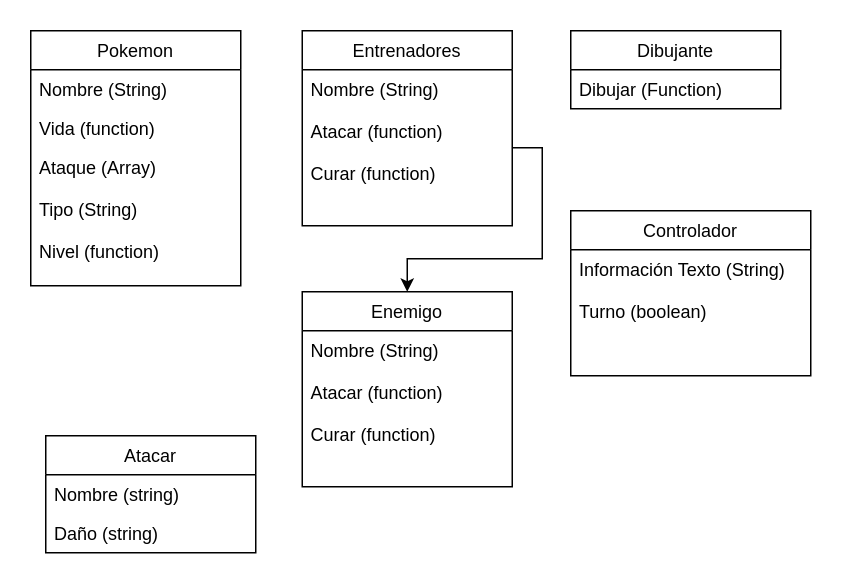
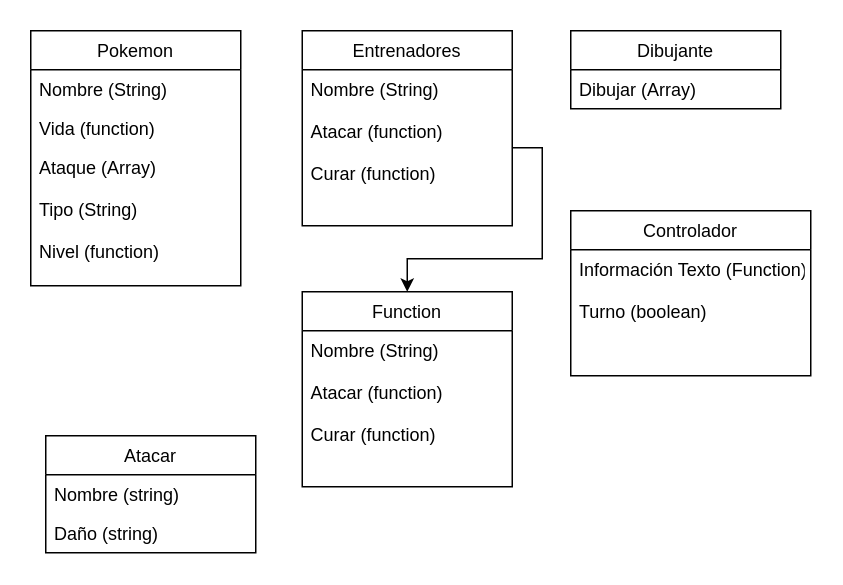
(663, 90) -> (650, 90)
(701, 270) -> (711, 270)
(407, 312) -> (407, 312)
